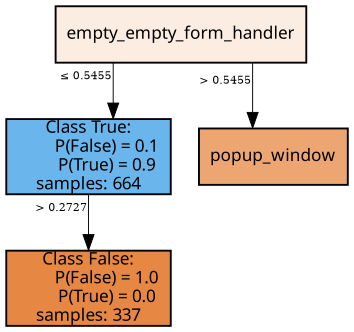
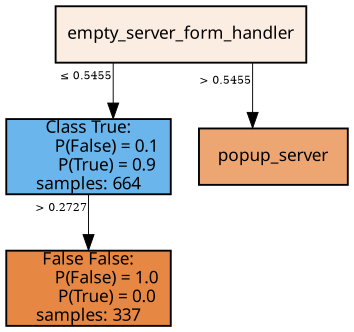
(181, 34) -> (181, 34)
(273, 157) -> (273, 157)
(89, 288) -> (89, 288)
